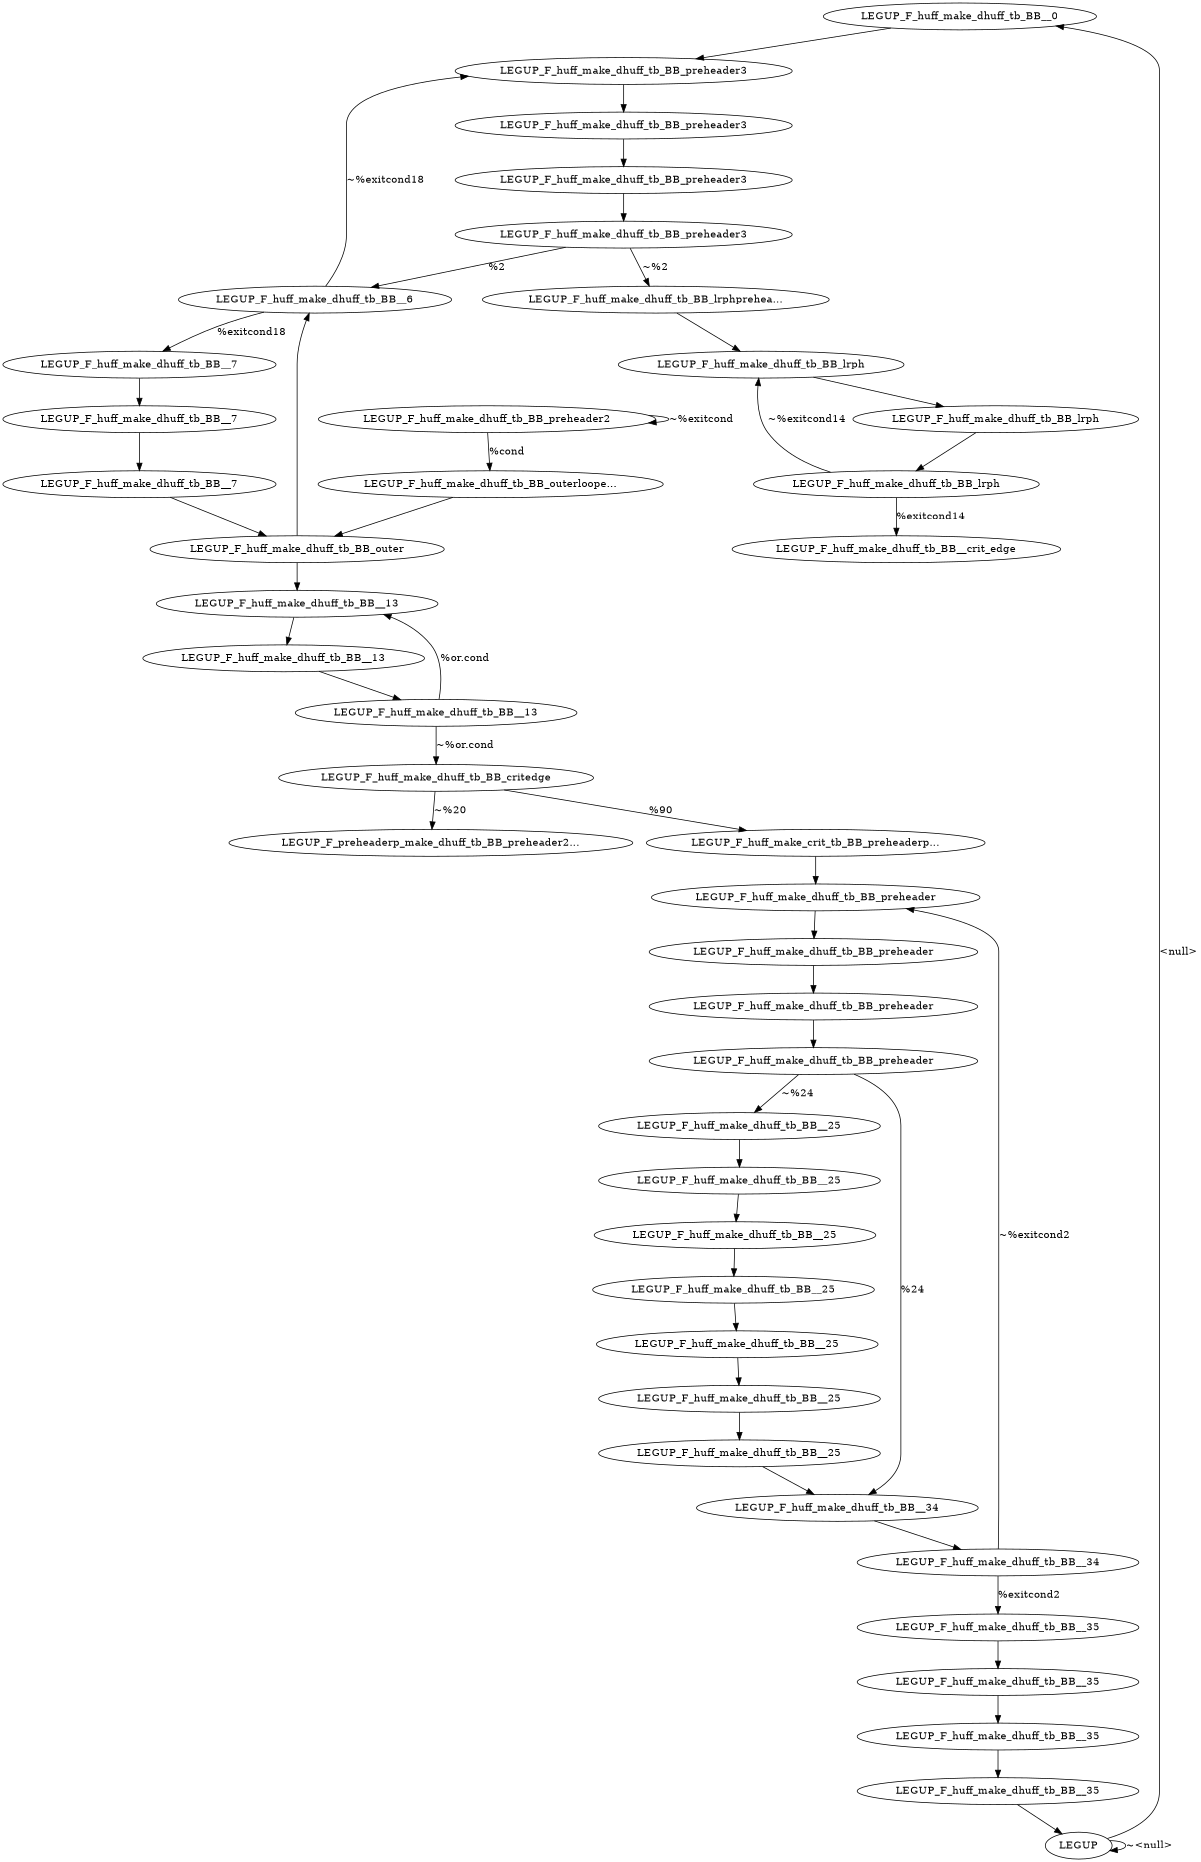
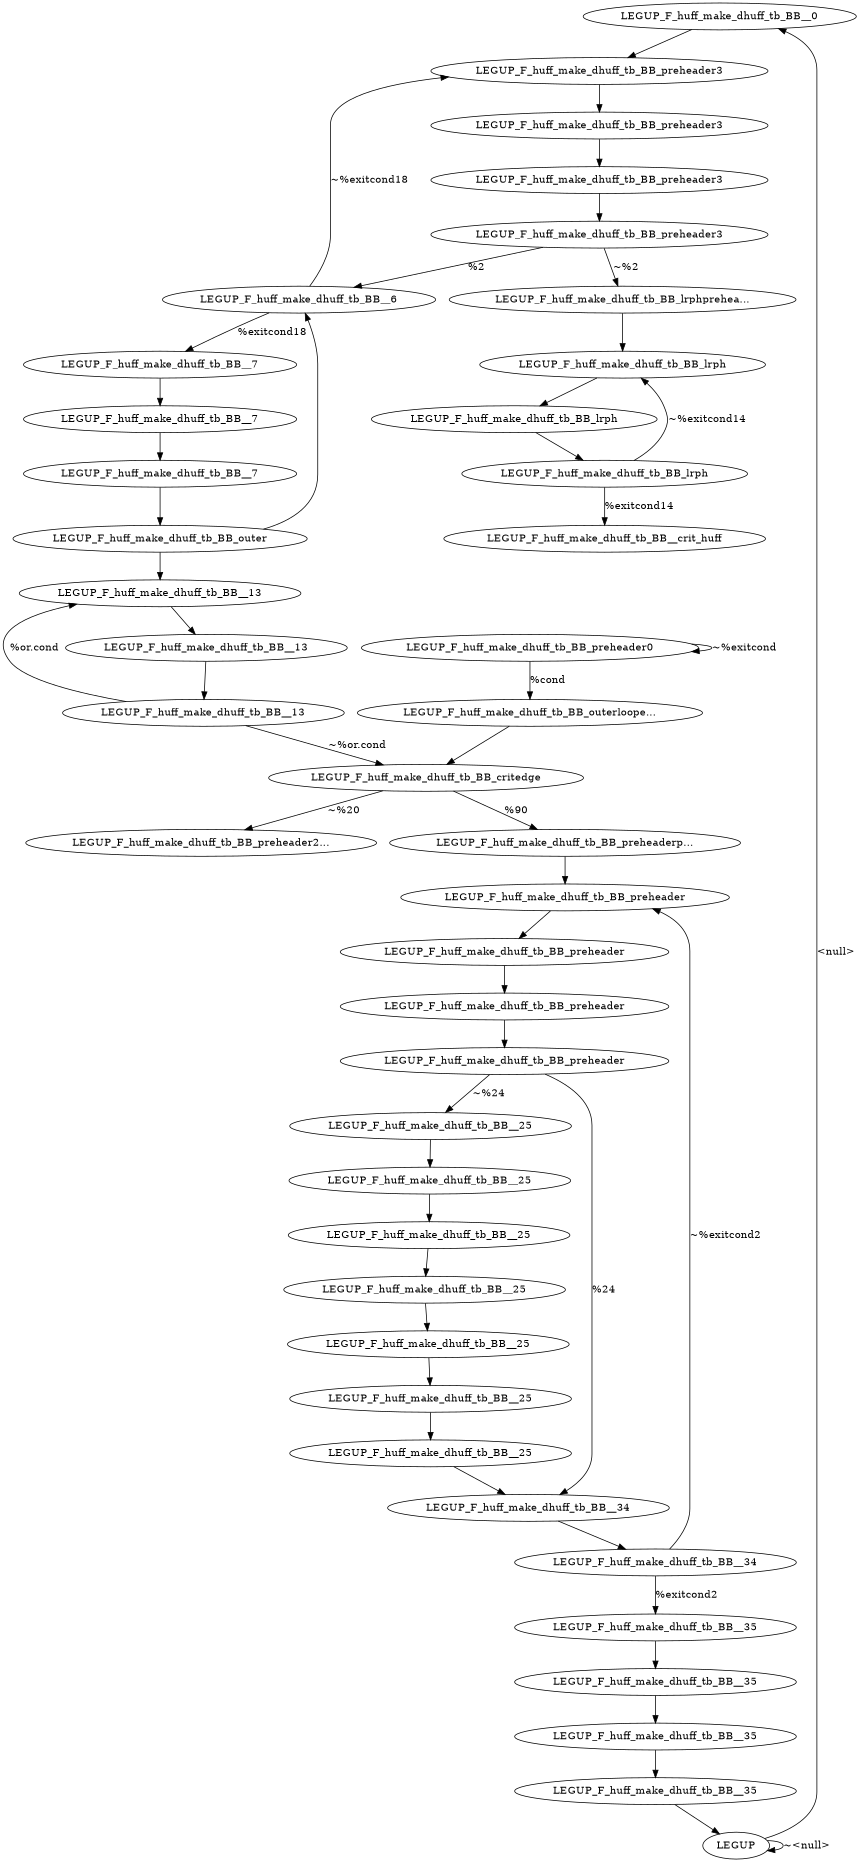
(487, 419) -> (530, 648)
(397, 516) -> (481, 743)
(896, 549) -> (605, 539)
(431, 843) -> (201, 843)
(816, 843) -> (565, 843)
